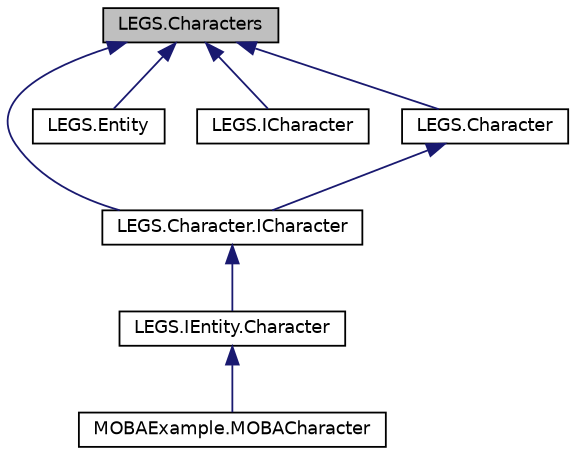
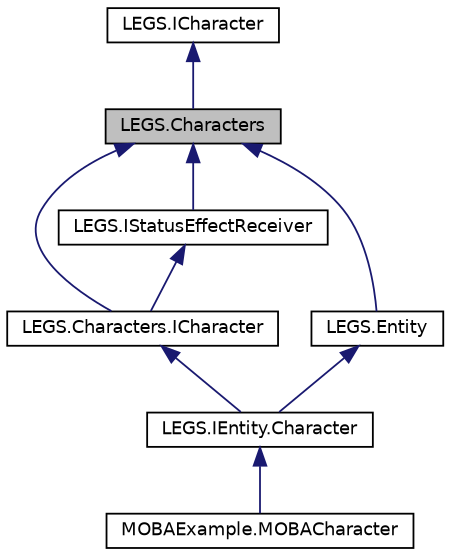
(243, 83) -> (193, 85)
(485, 126) -> (193, 228)
(232, 228) -> (143, 329)
none -> (312, 385)
